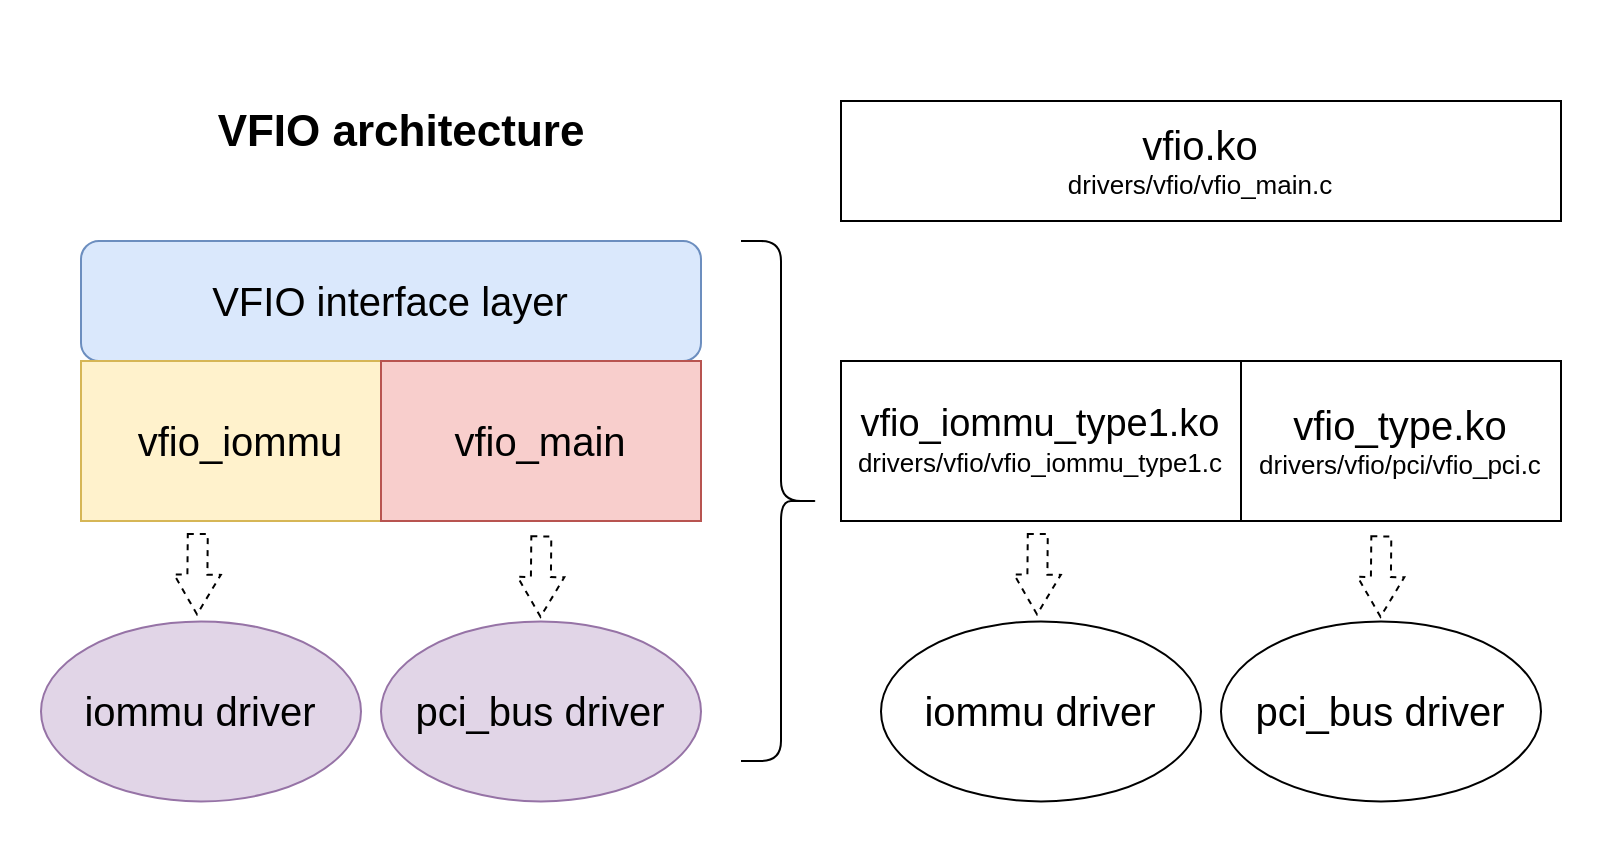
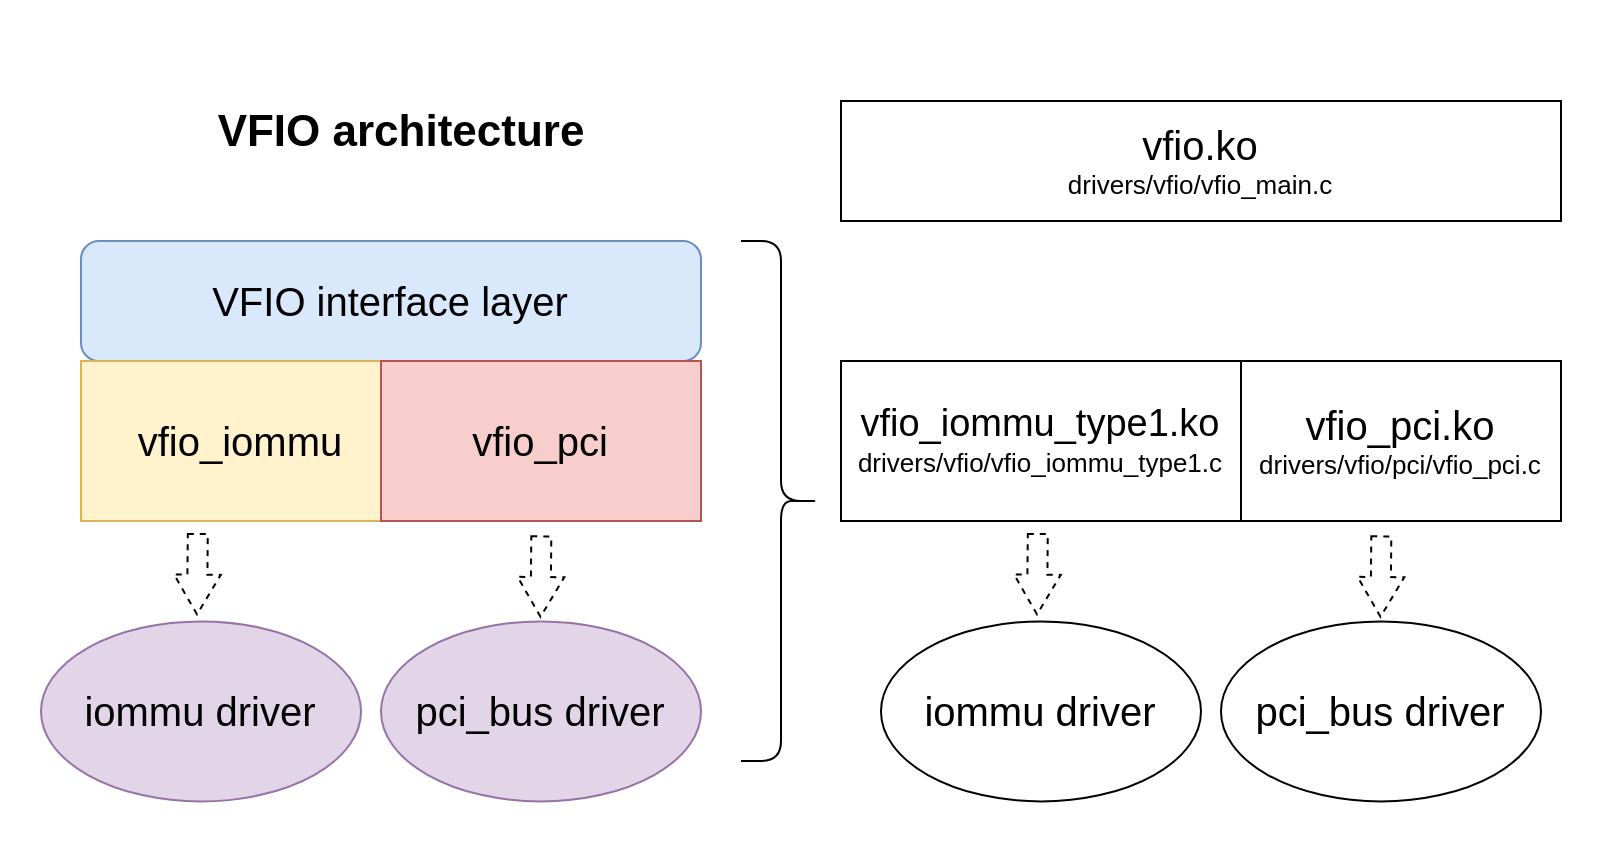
(541, 441) -> (541, 441)
(1401, 441) -> (1401, 441)
